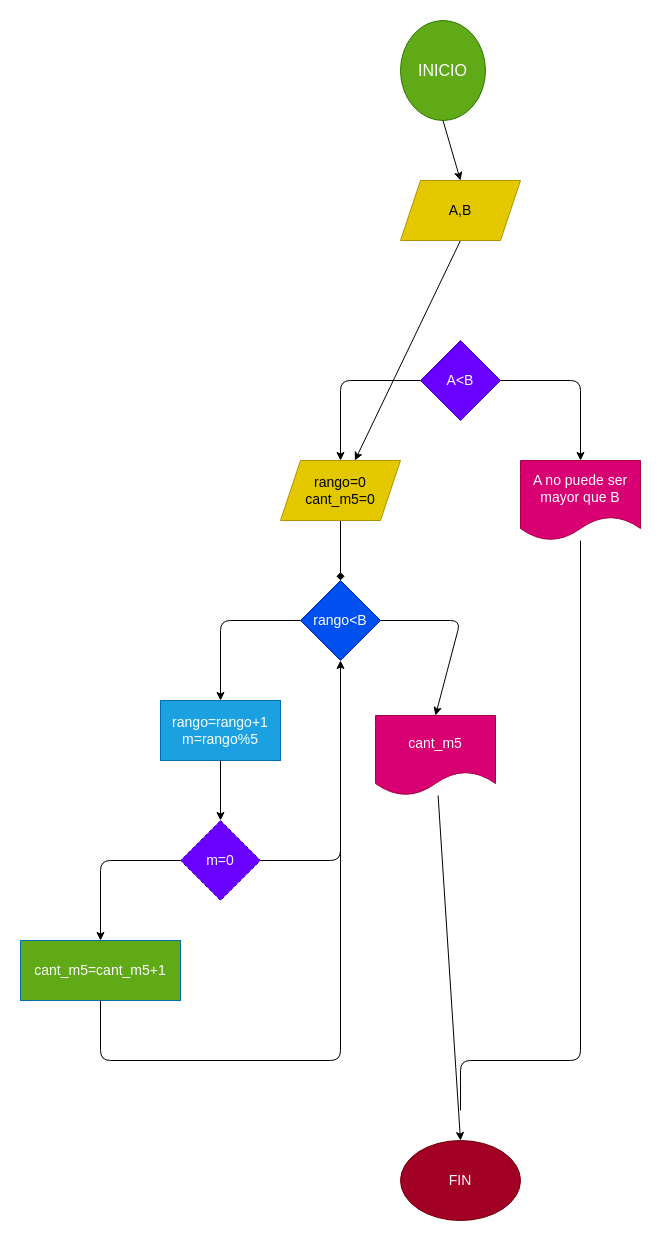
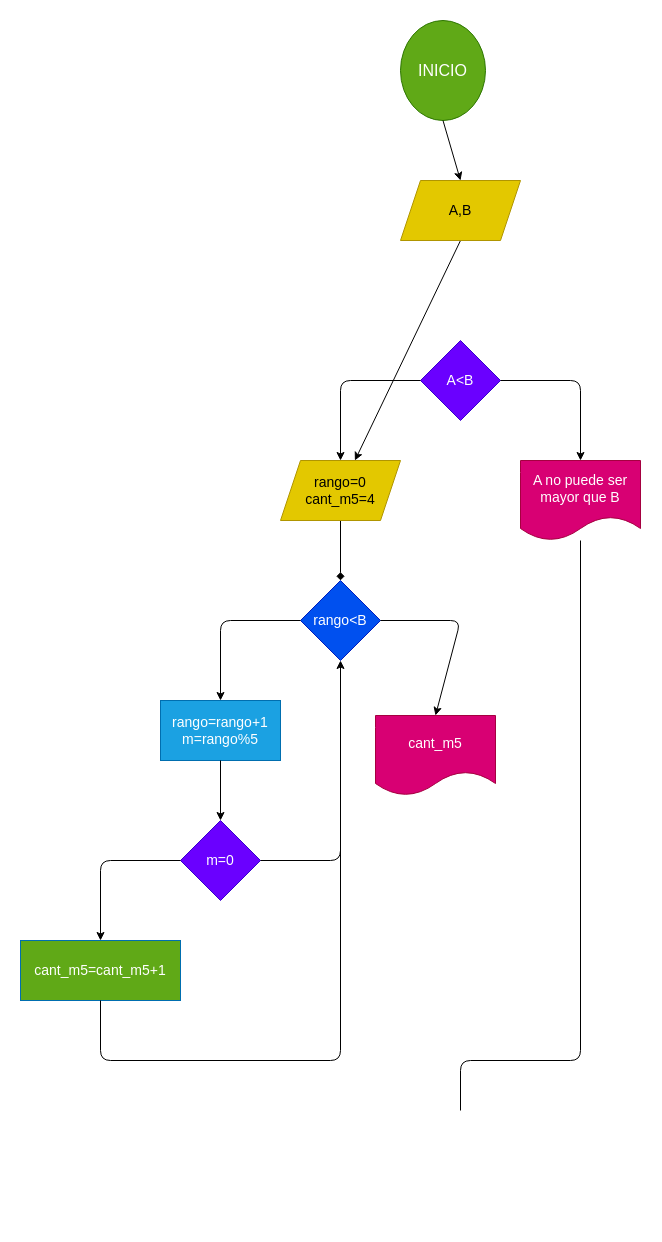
(341, 491) -> (341, 491)
(221, 861) -> (221, 861)
(449, 964) -> none
(461, 1181) -> none
